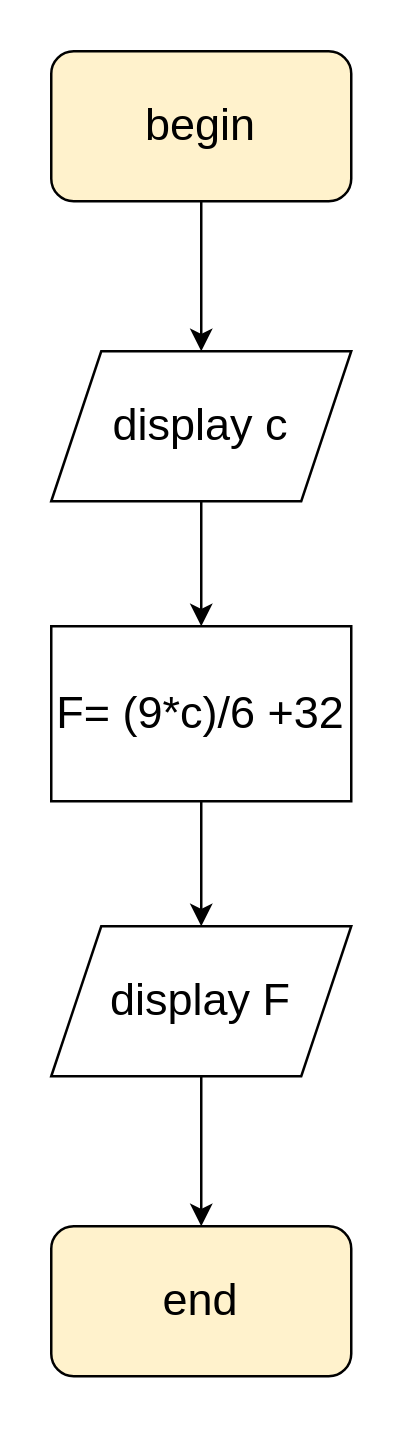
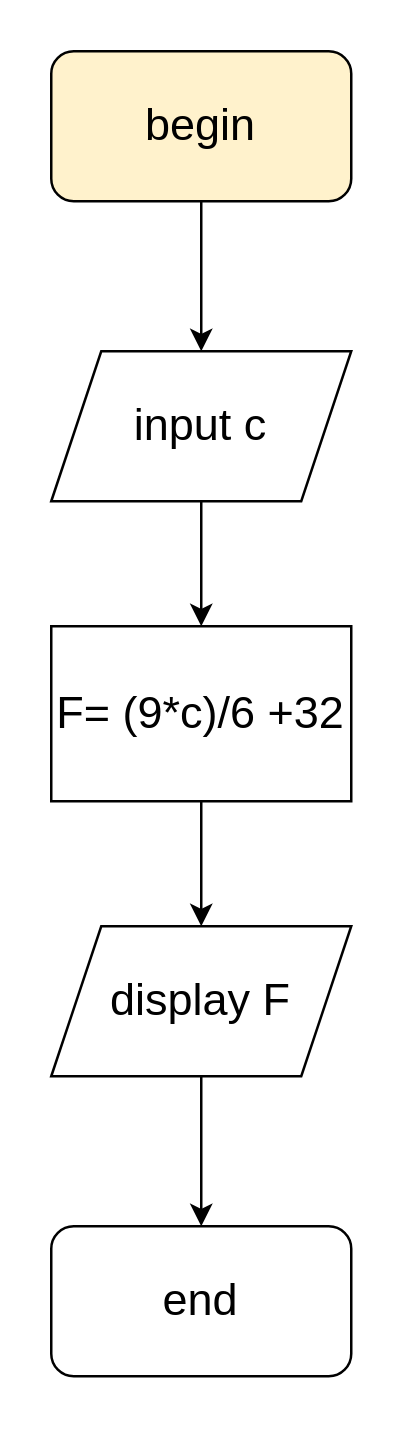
(201, 426) -> (201, 426)
(201, 1301) -> (201, 1301)
